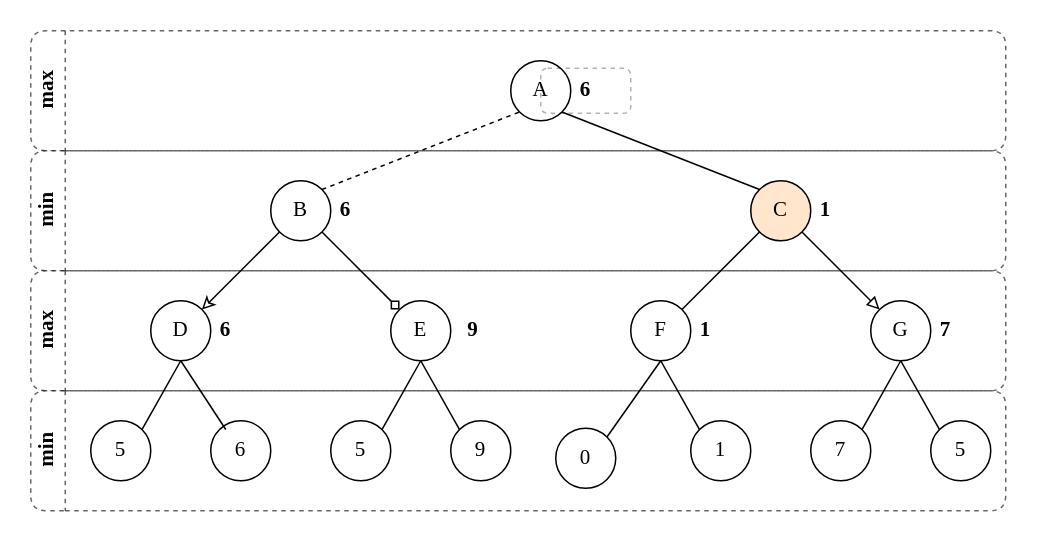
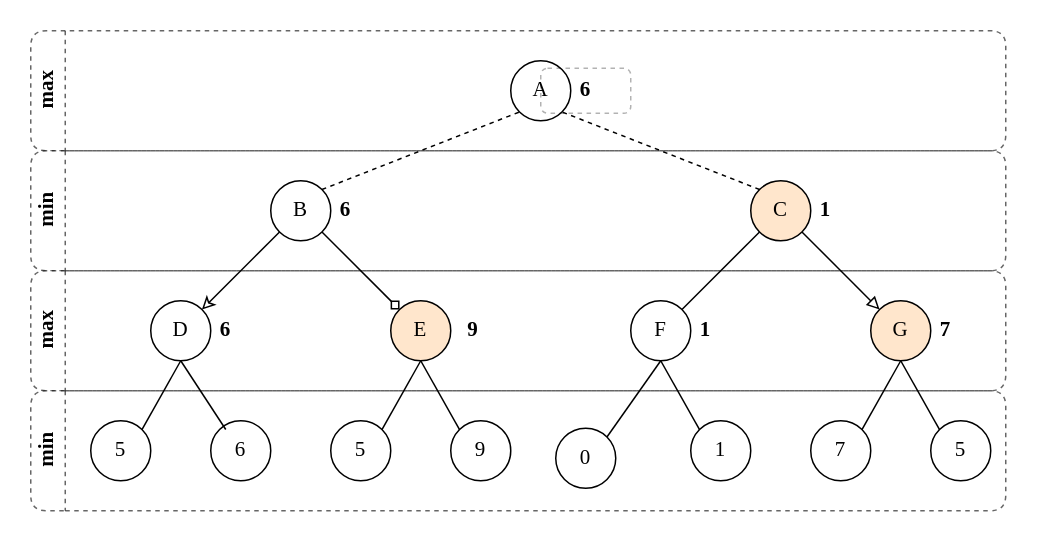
(711, 171) -> (711, 171)
(421, 331) -> (421, 331)
(901, 331) -> (901, 331)
